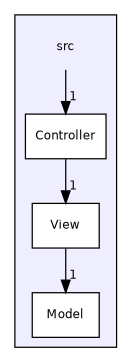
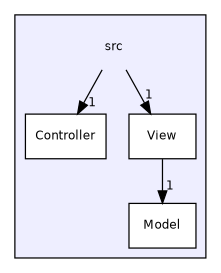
(66, 175) -> (135, 86)
